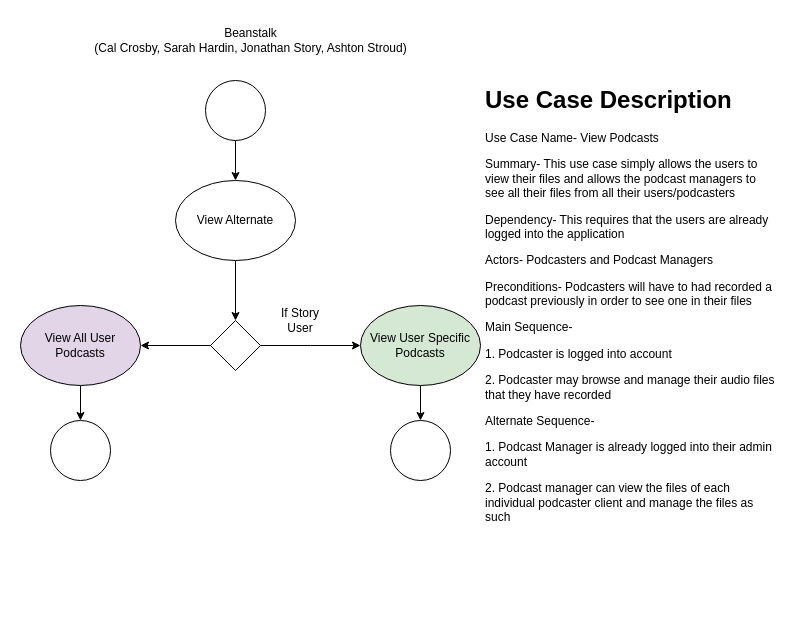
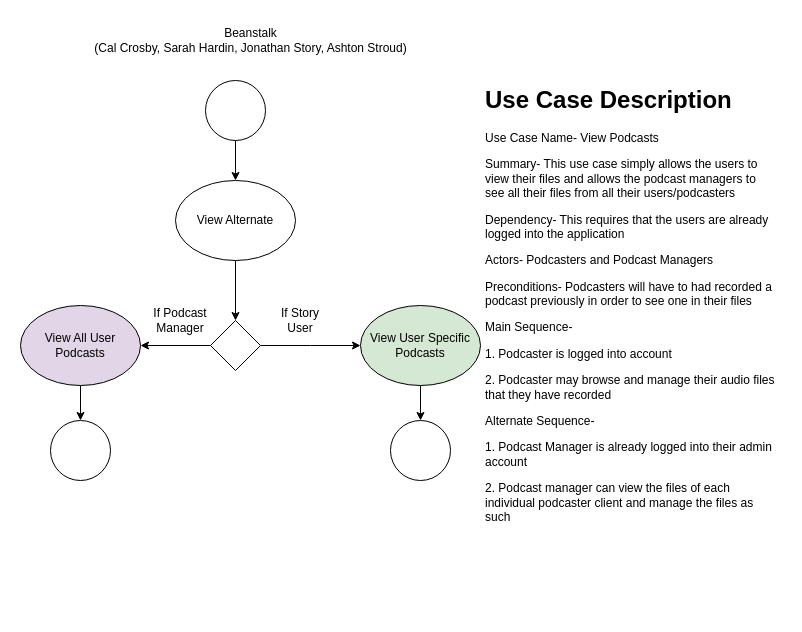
none -> (181, 321)
